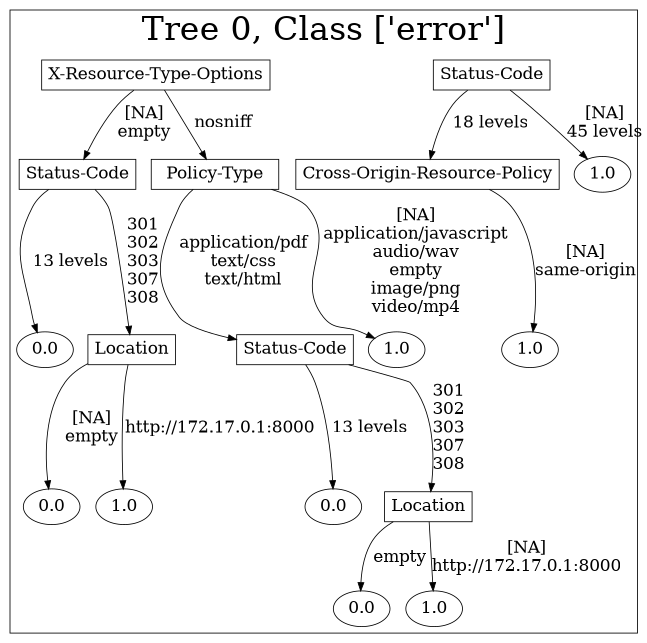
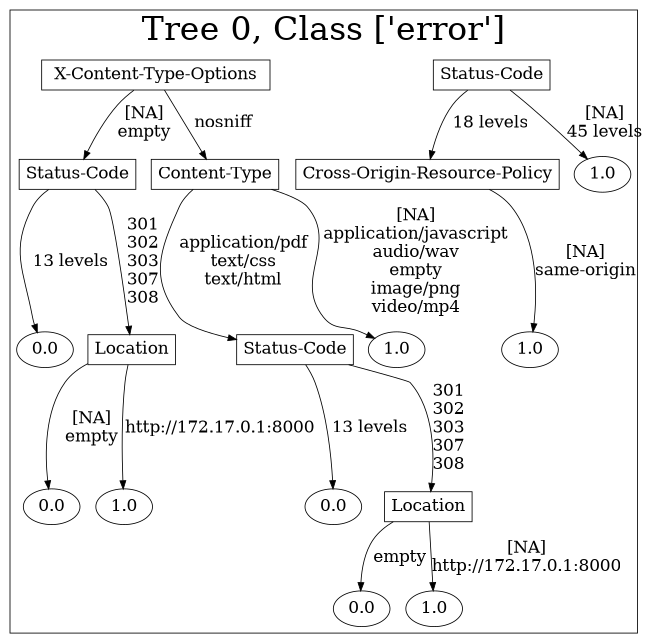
(156, 75) -> (156, 75)
(215, 174) -> (215, 174)
